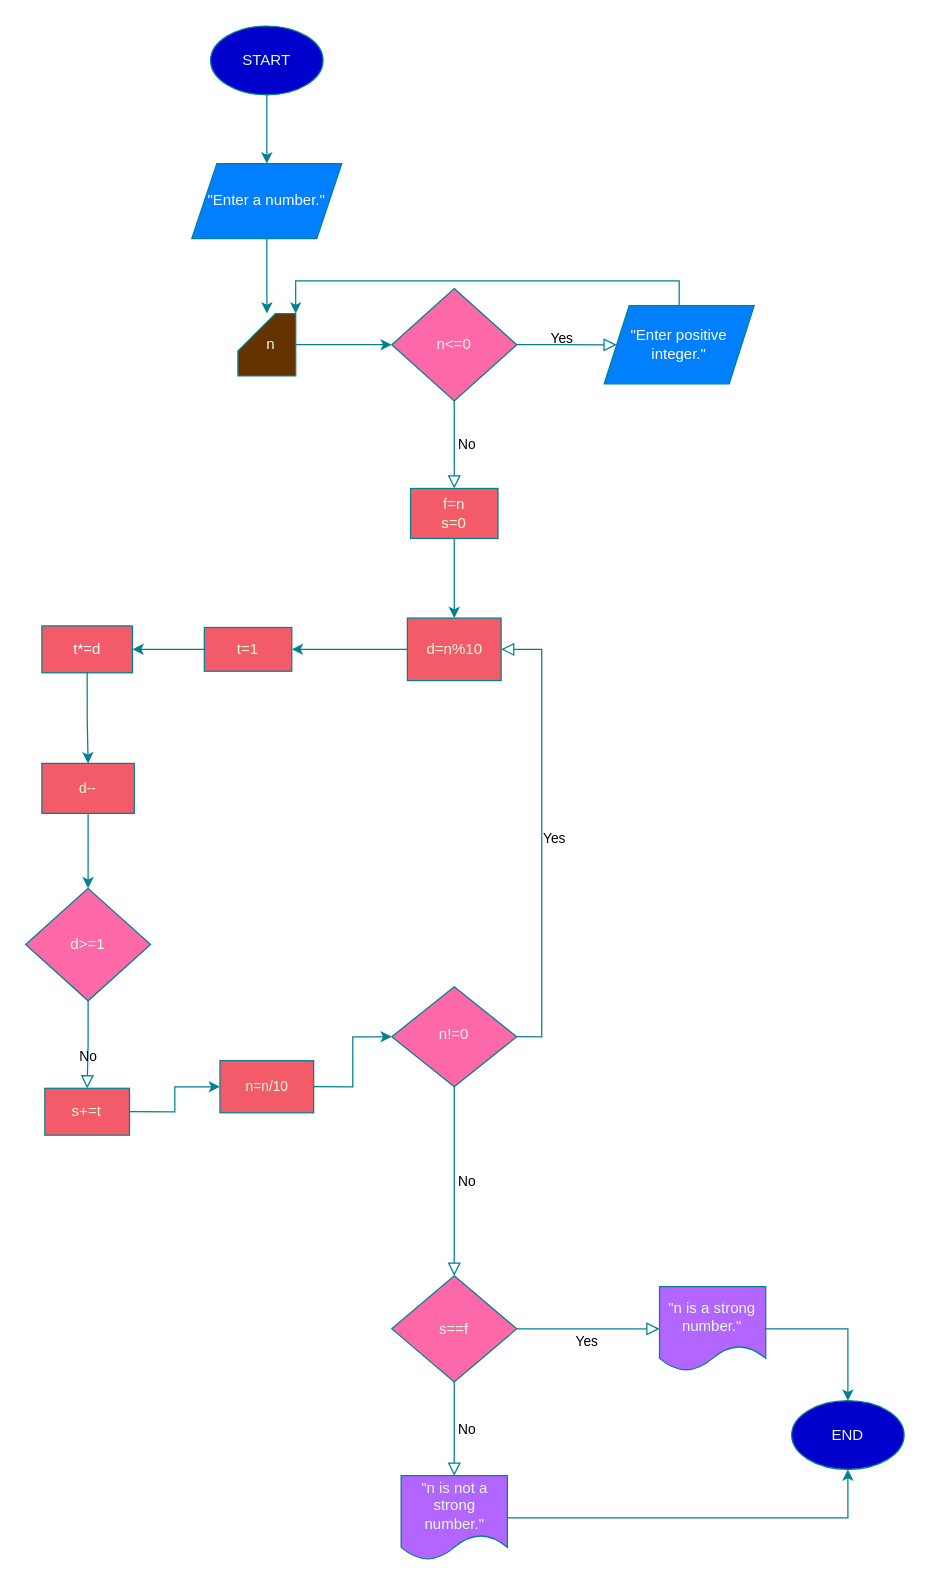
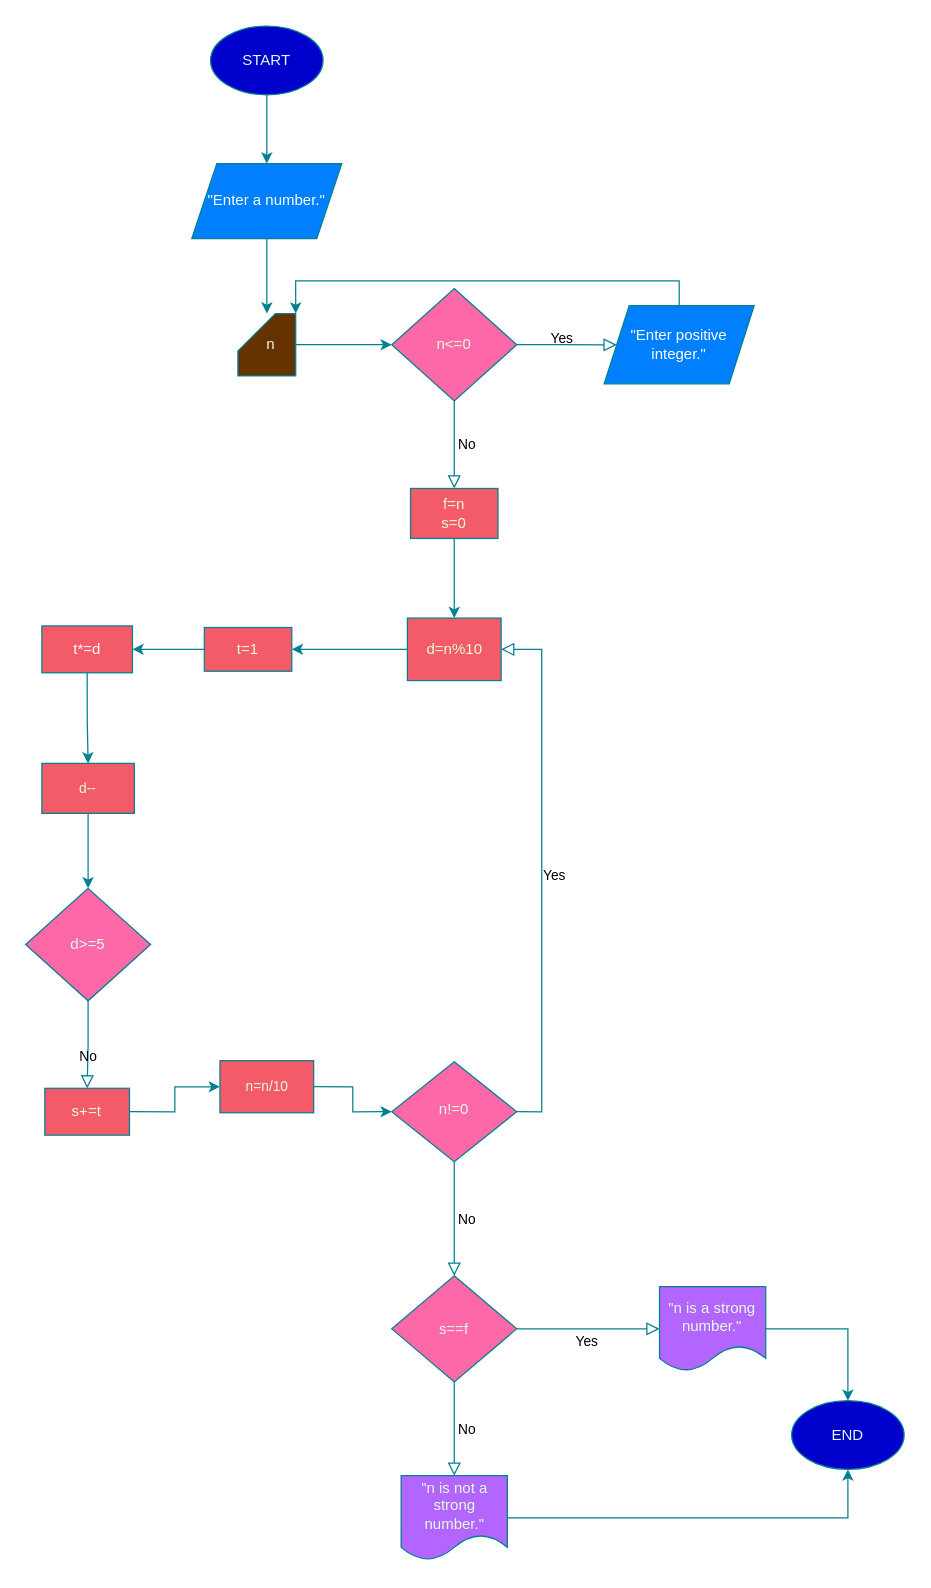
(88, 944) -> (88, 944)
(454, 1037) -> (454, 1112)
